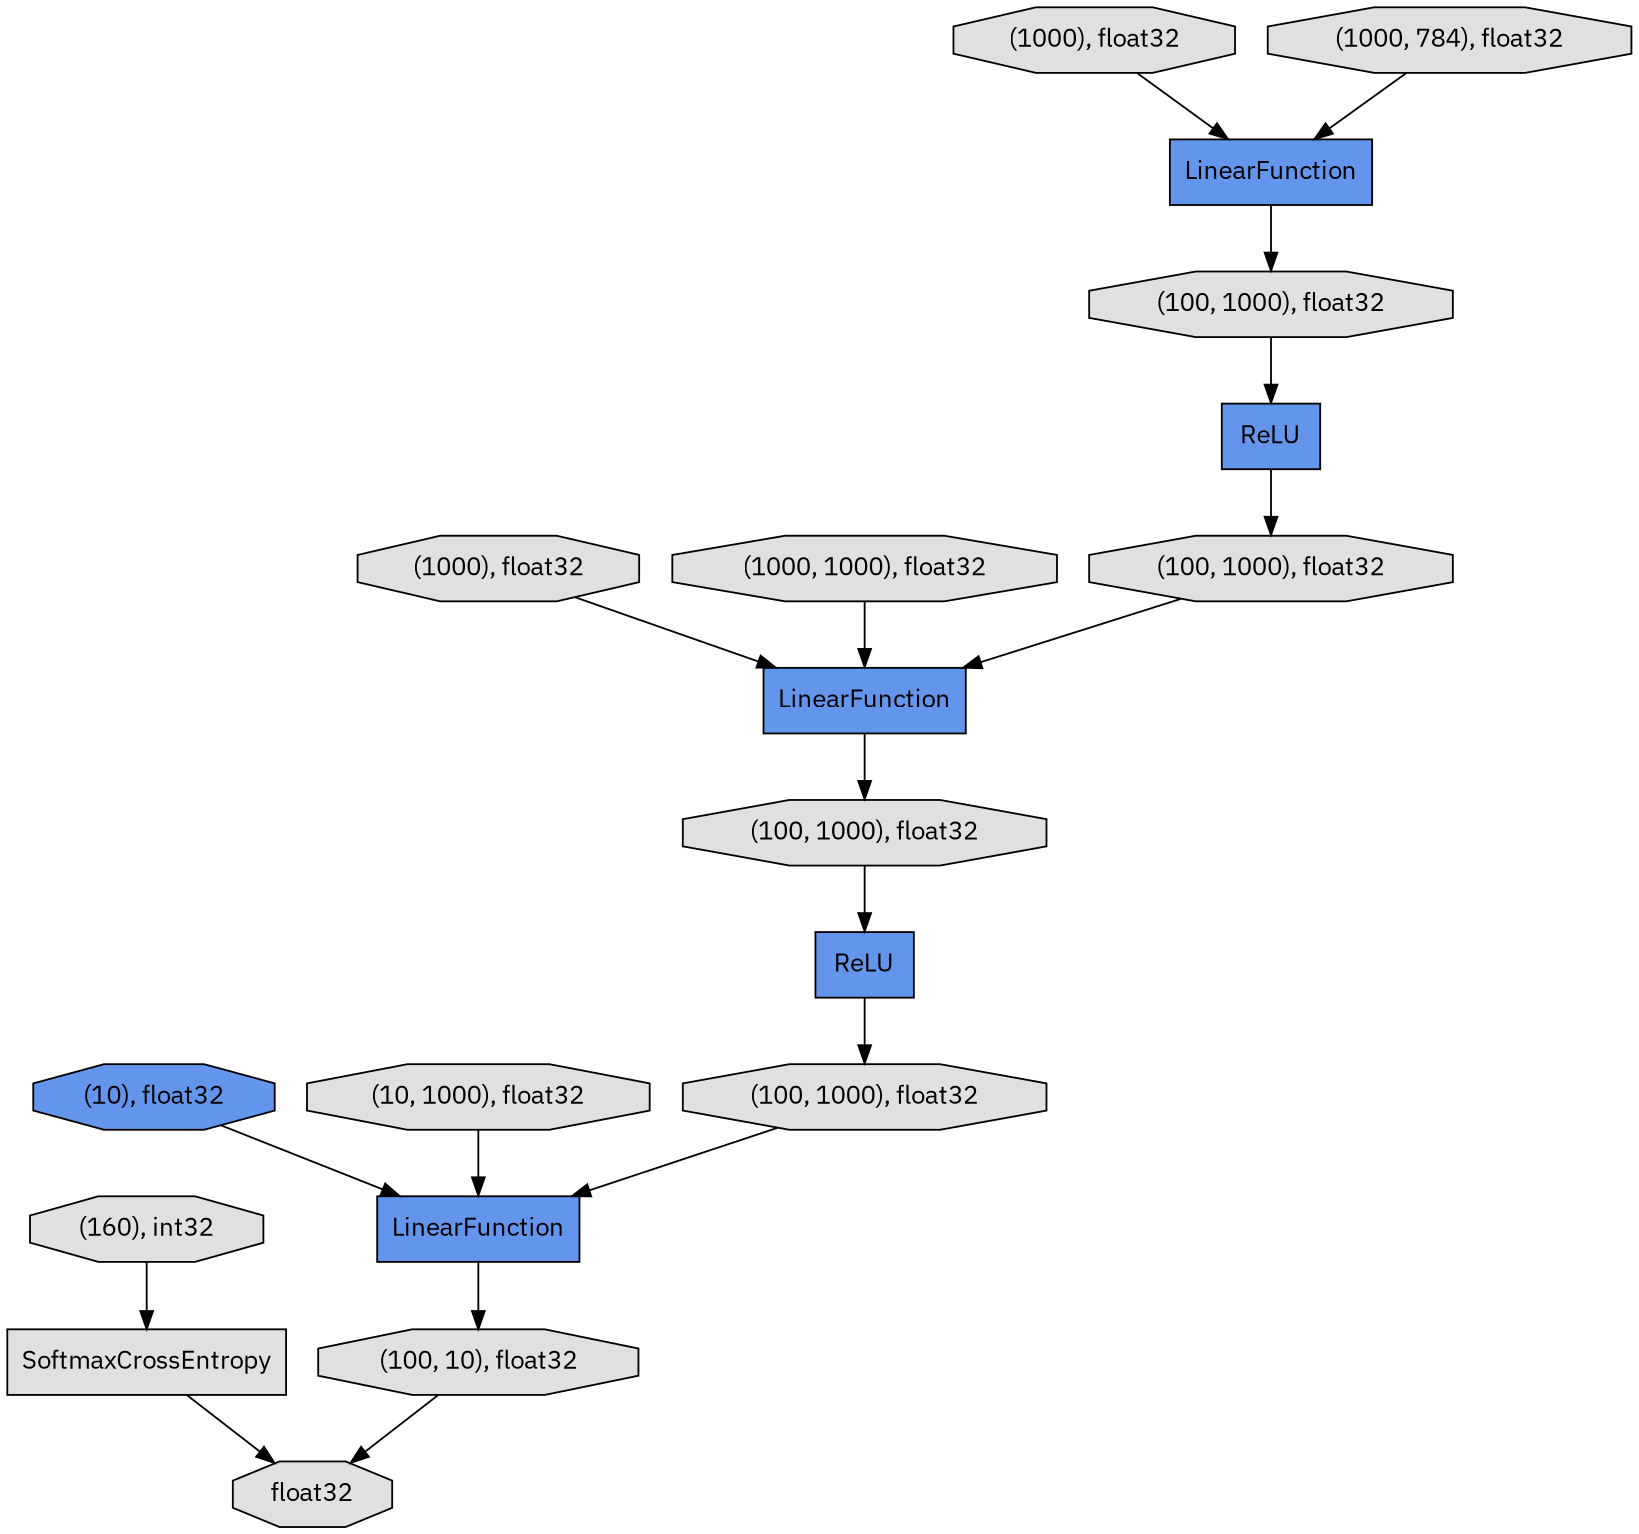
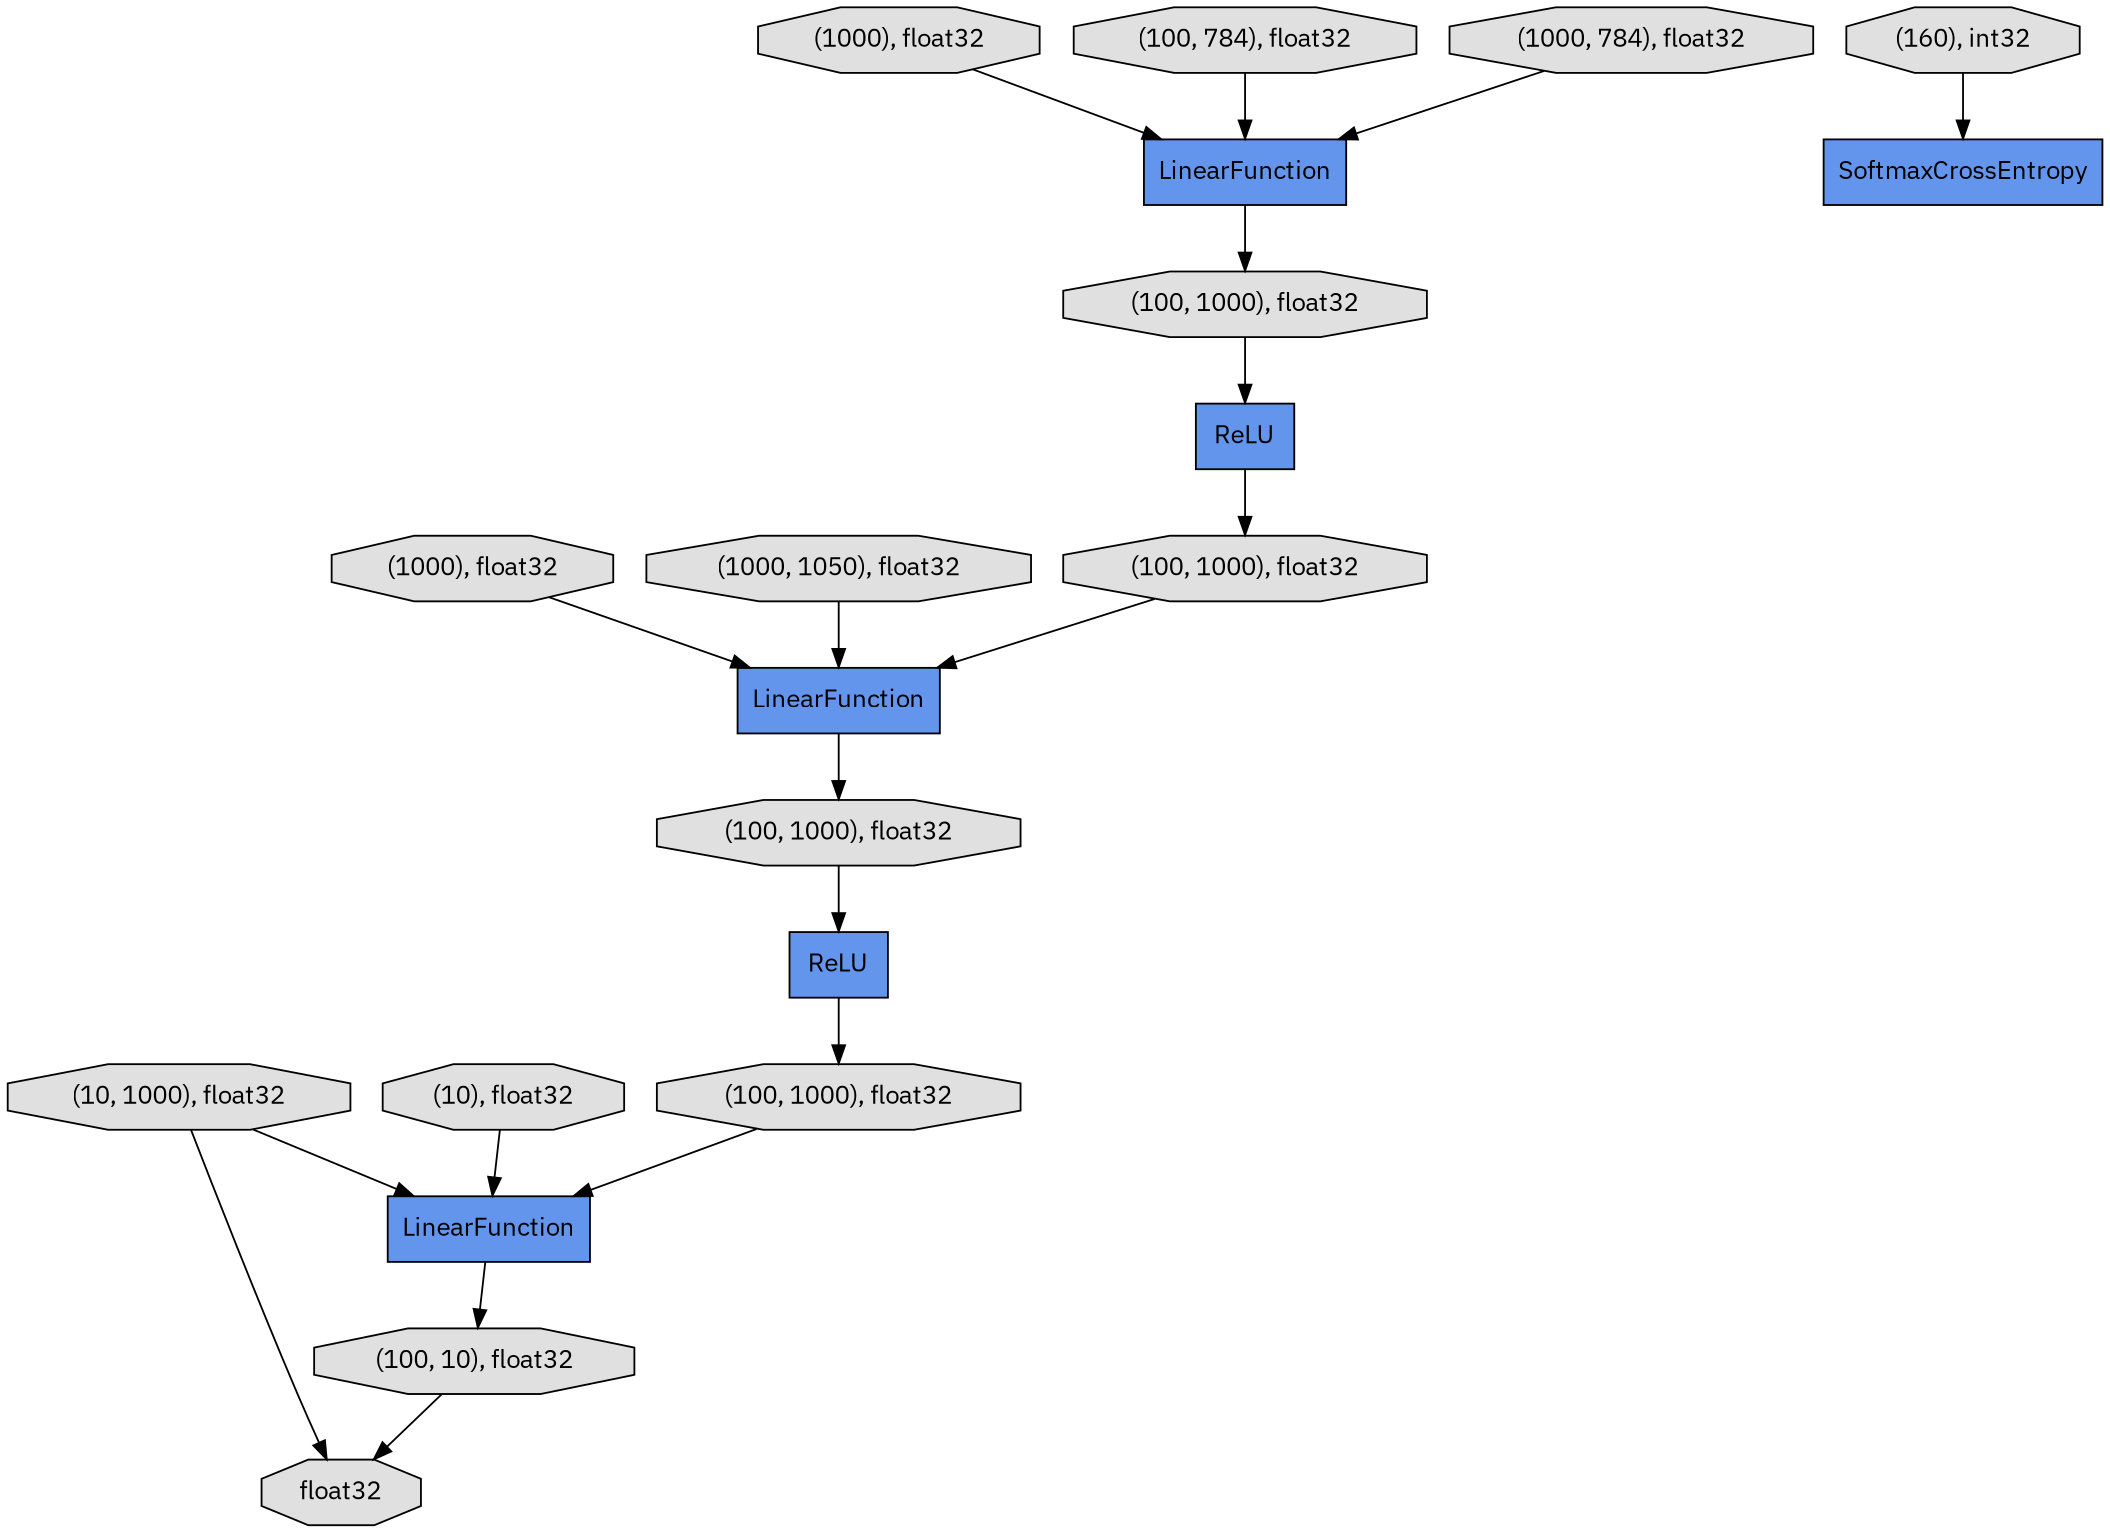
none -> (1245, 40)
(865, 569) -> (839, 569)
(154, 1097) -> (503, 1097)
(147, 1362) -> (1963, 172)
(223, 1423) -> (253, 1287)
